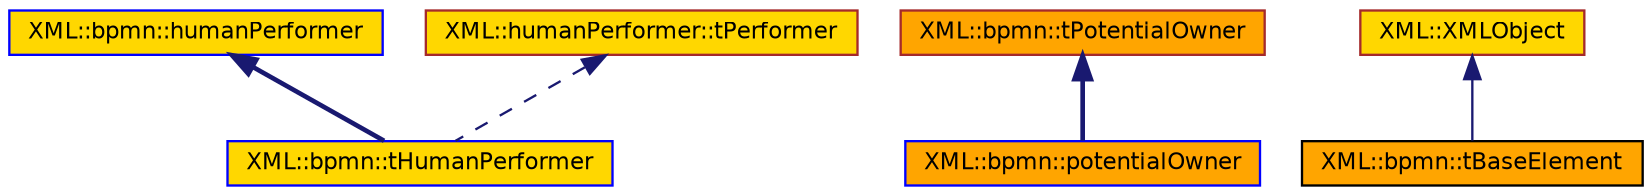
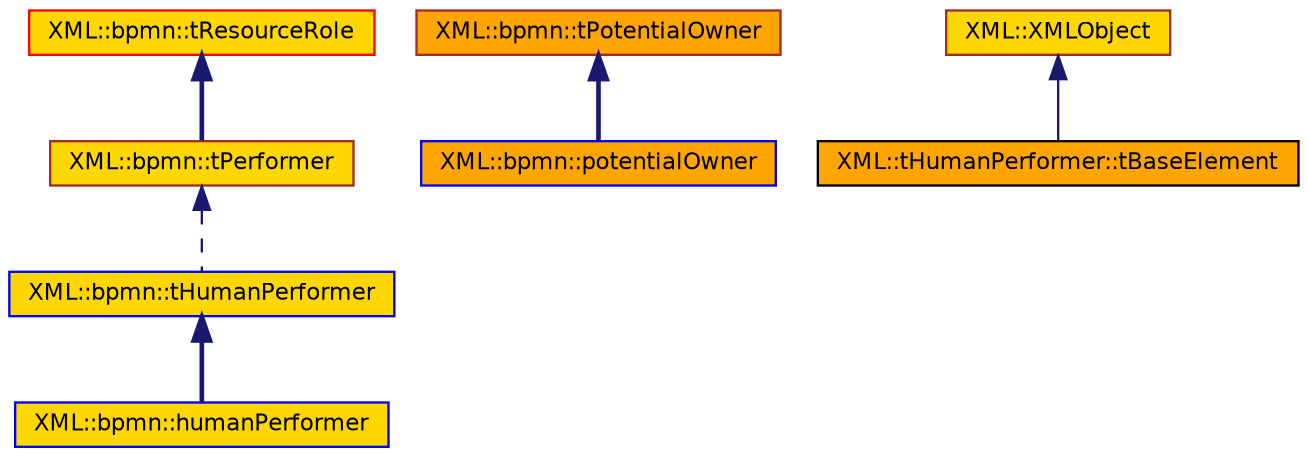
none -> (202, 33)
(642, 33) -> (202, 163)
(319, 104) -> (202, 372)
(1472, 163) -> (1058, 163)
